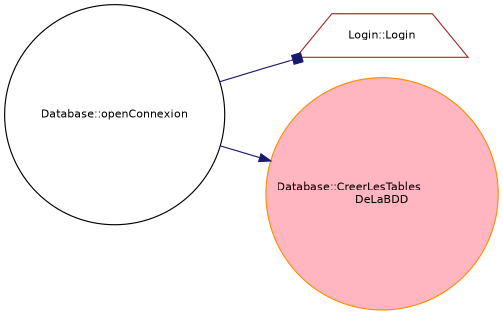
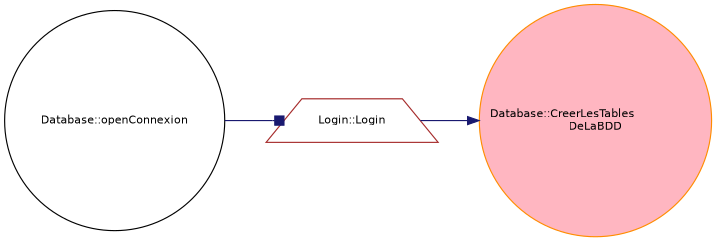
(240, 152) -> (444, 121)
